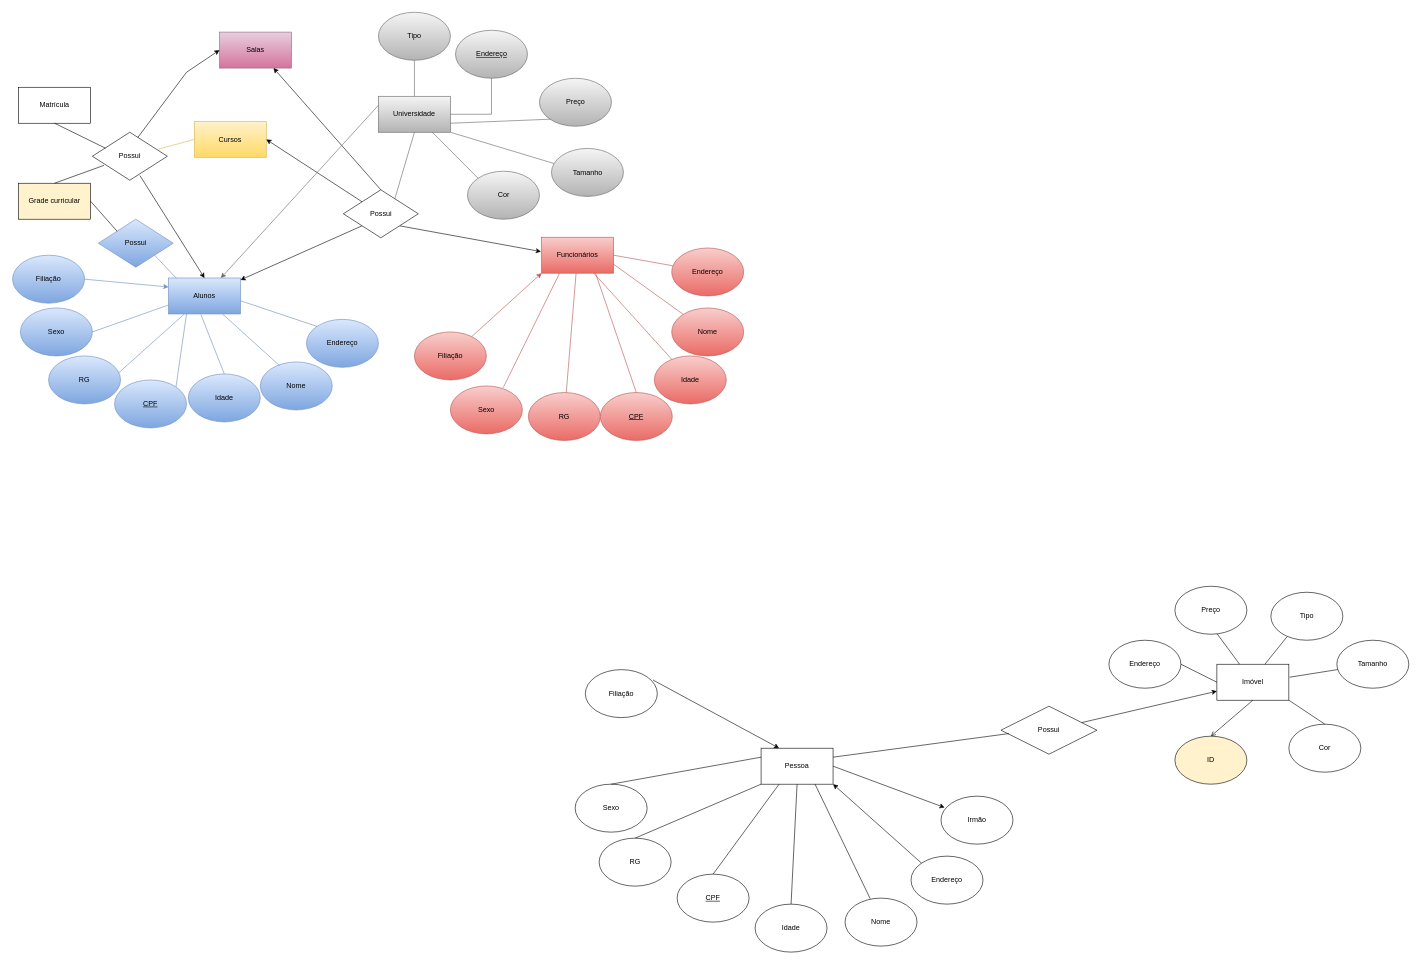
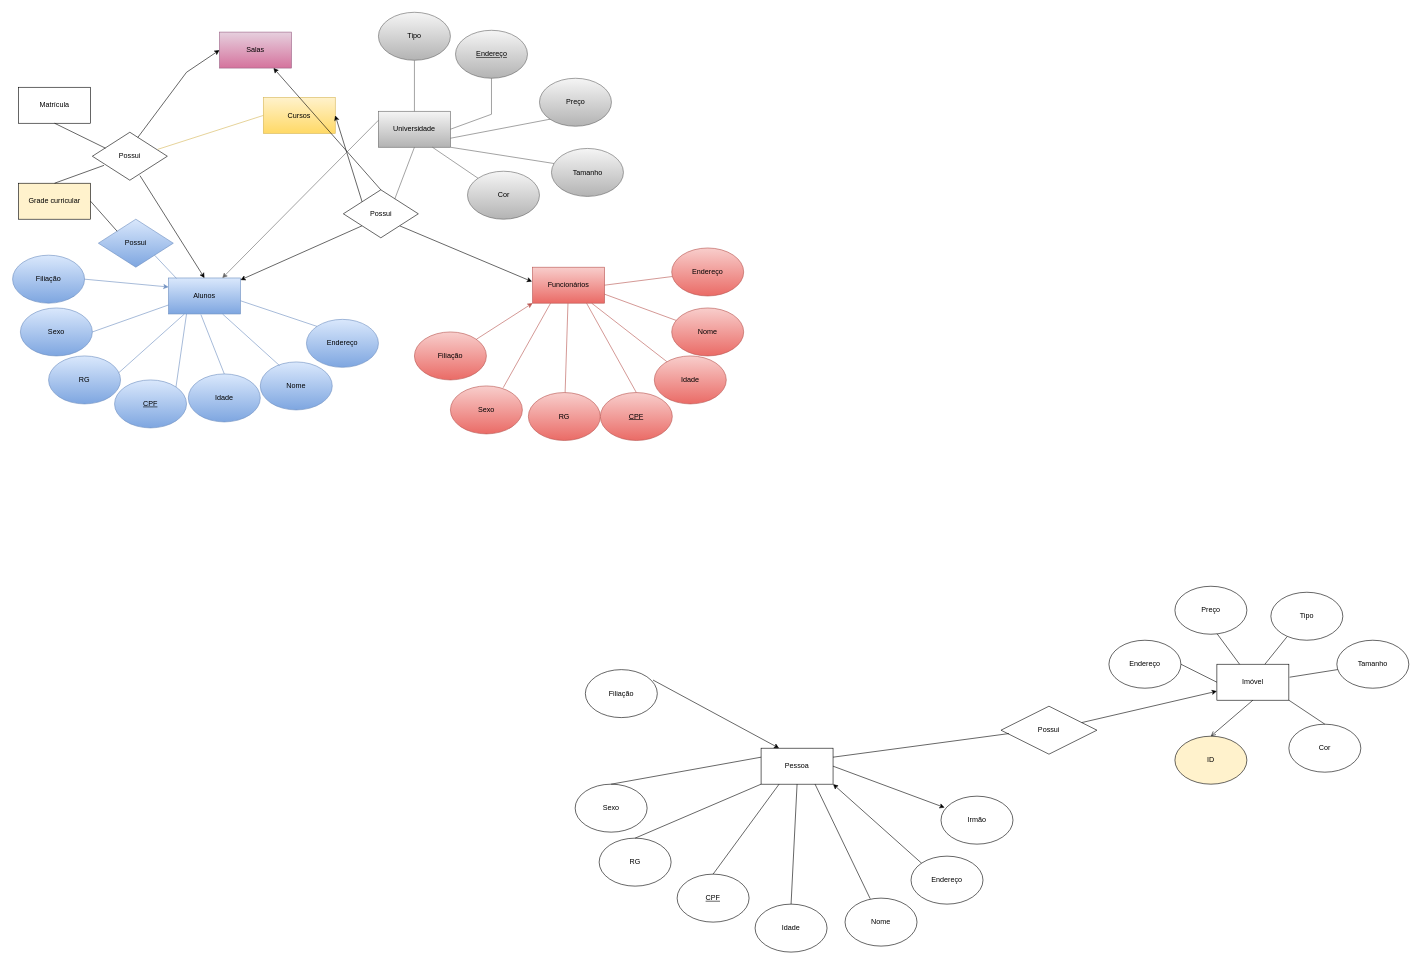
(414, 114) -> (414, 129)
(230, 140) -> (299, 116)
(578, 255) -> (569, 285)
